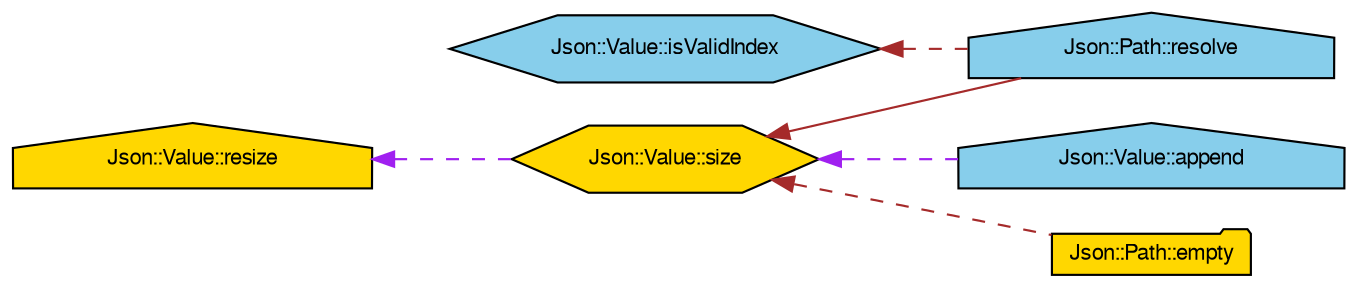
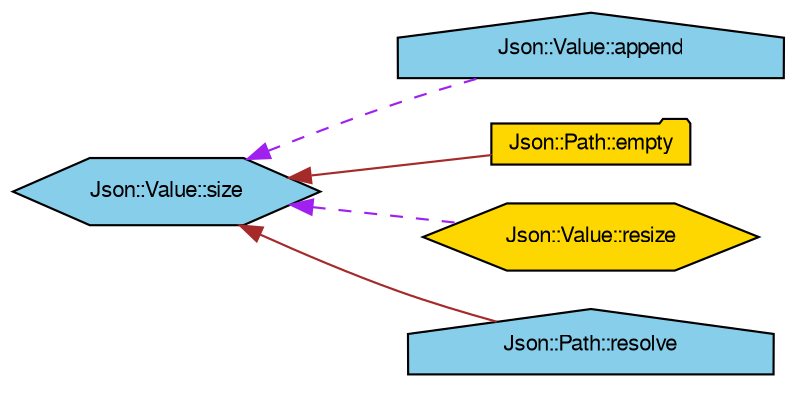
(665, 49) -> none
(193, 159) -> (591, 237)
(453, 159) -> (385, 215)
(665, 159) -> (167, 192)
(923, 210) -> (401, 165)
